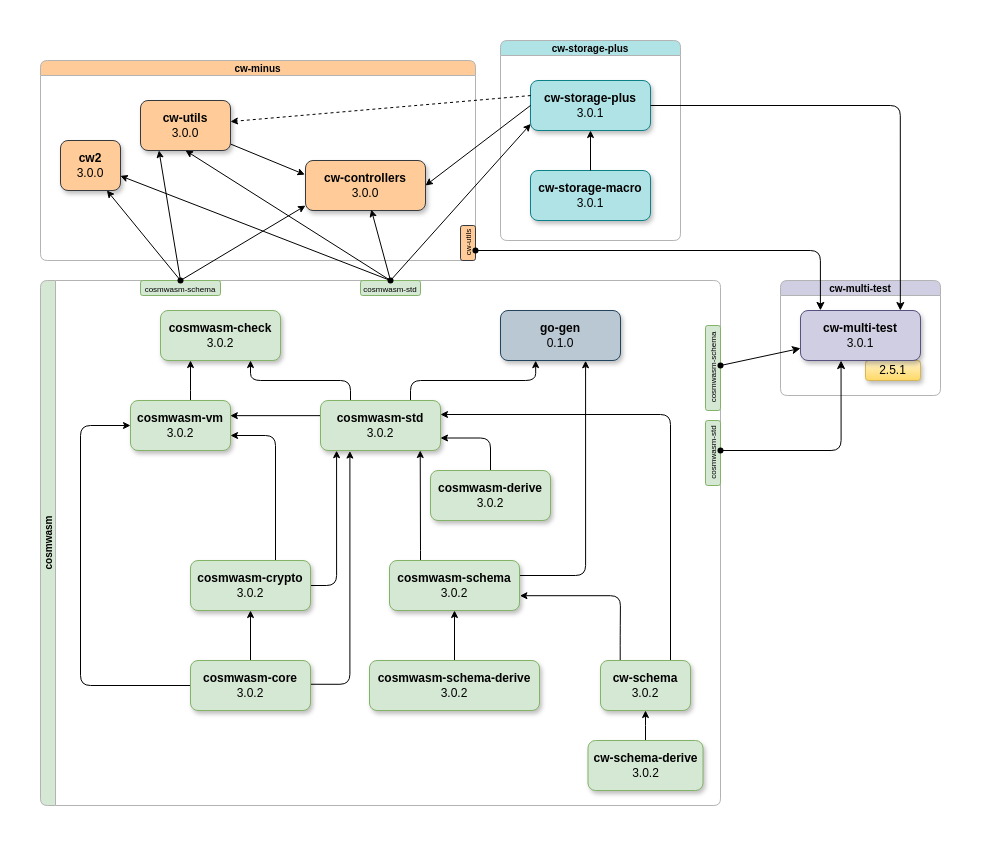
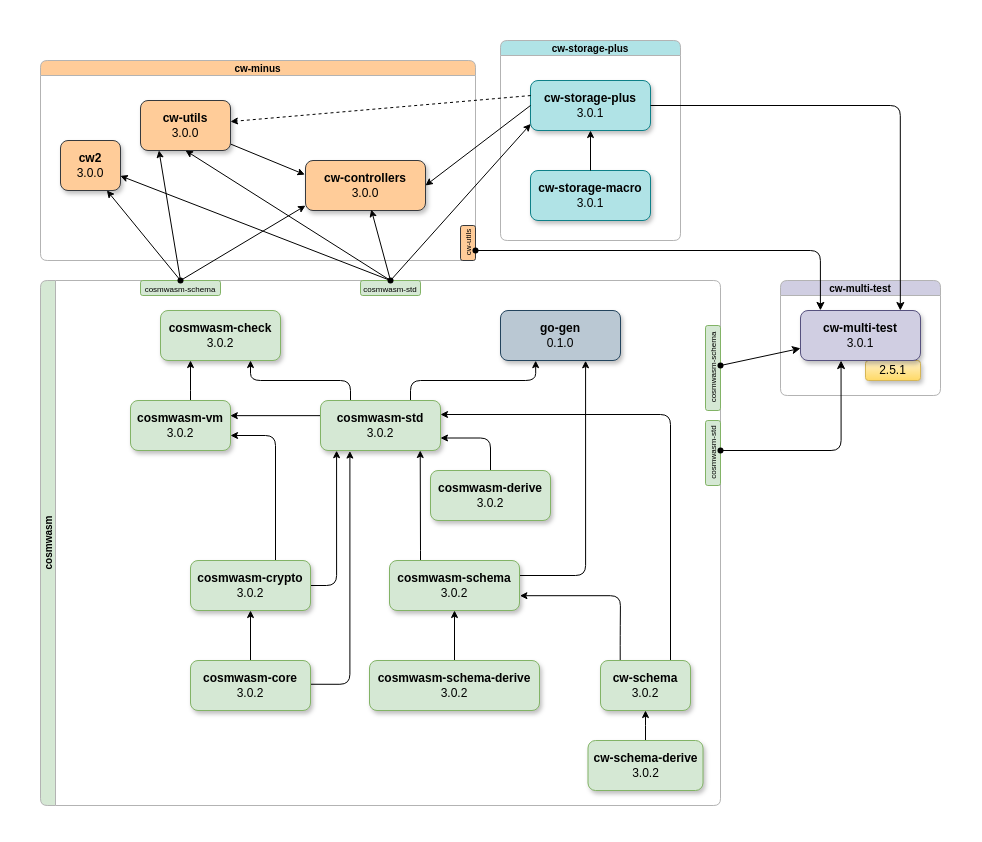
(81, 589) -> none
